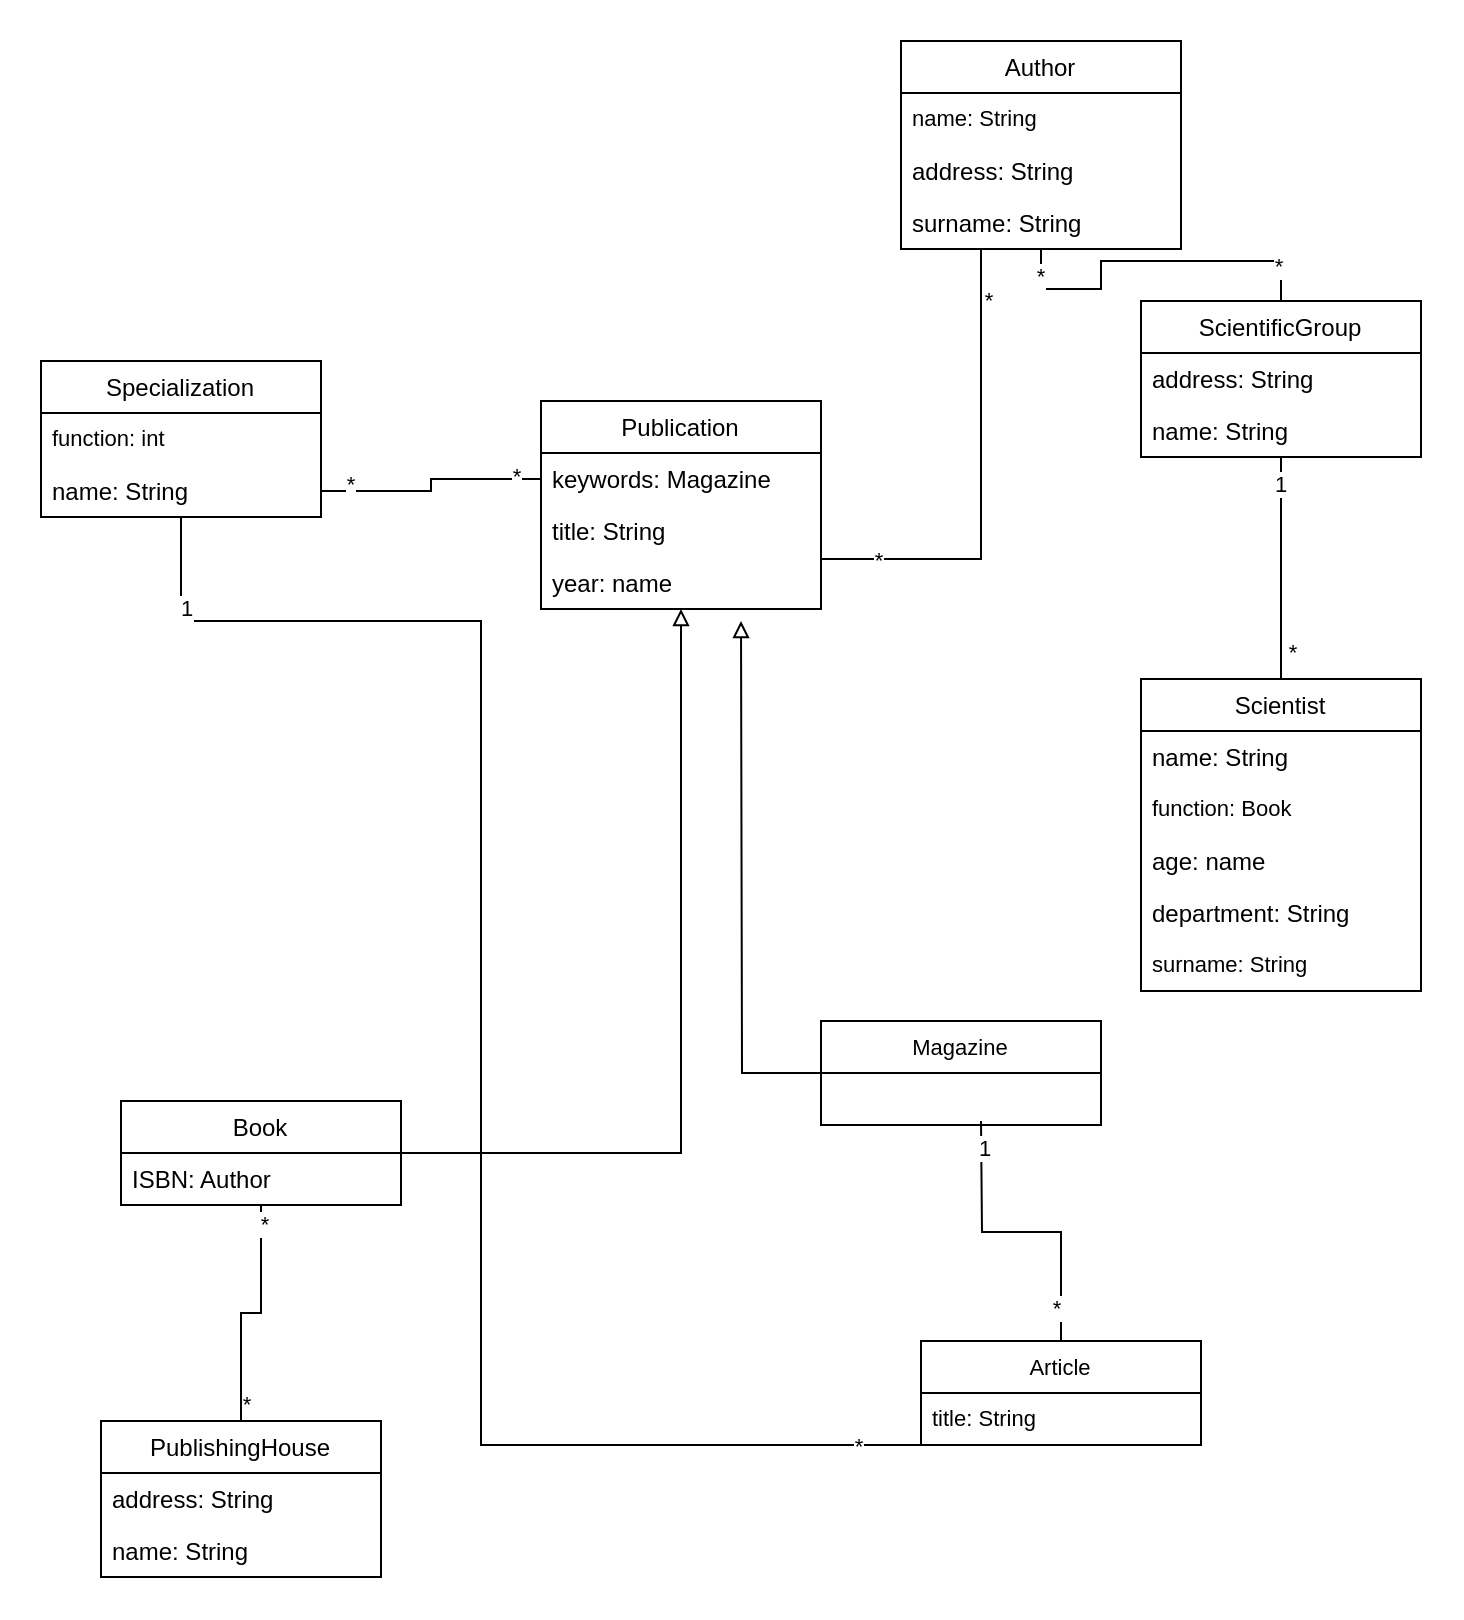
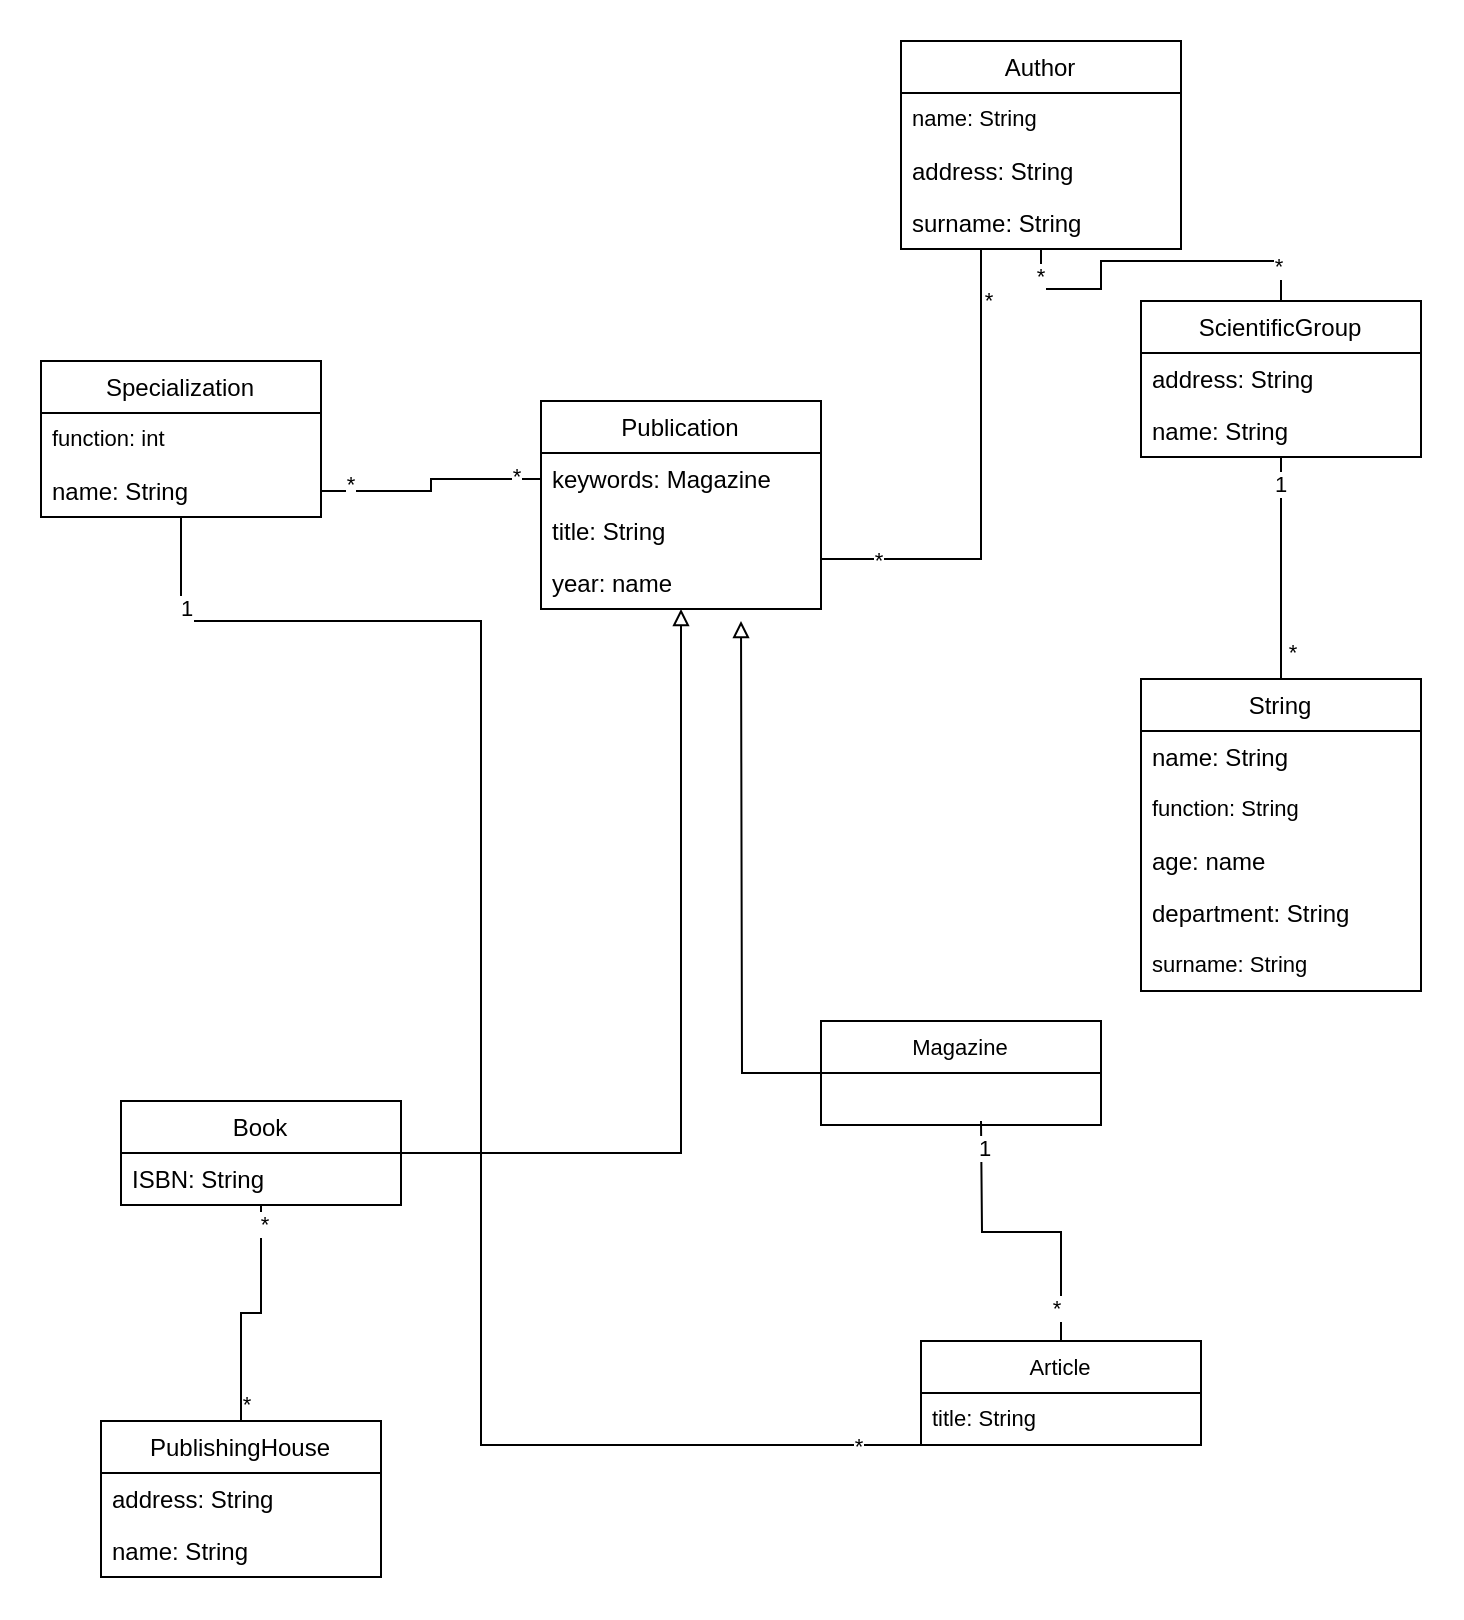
(1280, 706) -> (1280, 706)
(1230, 809) -> (1239, 809)
(206, 1180) -> (203, 1180)
